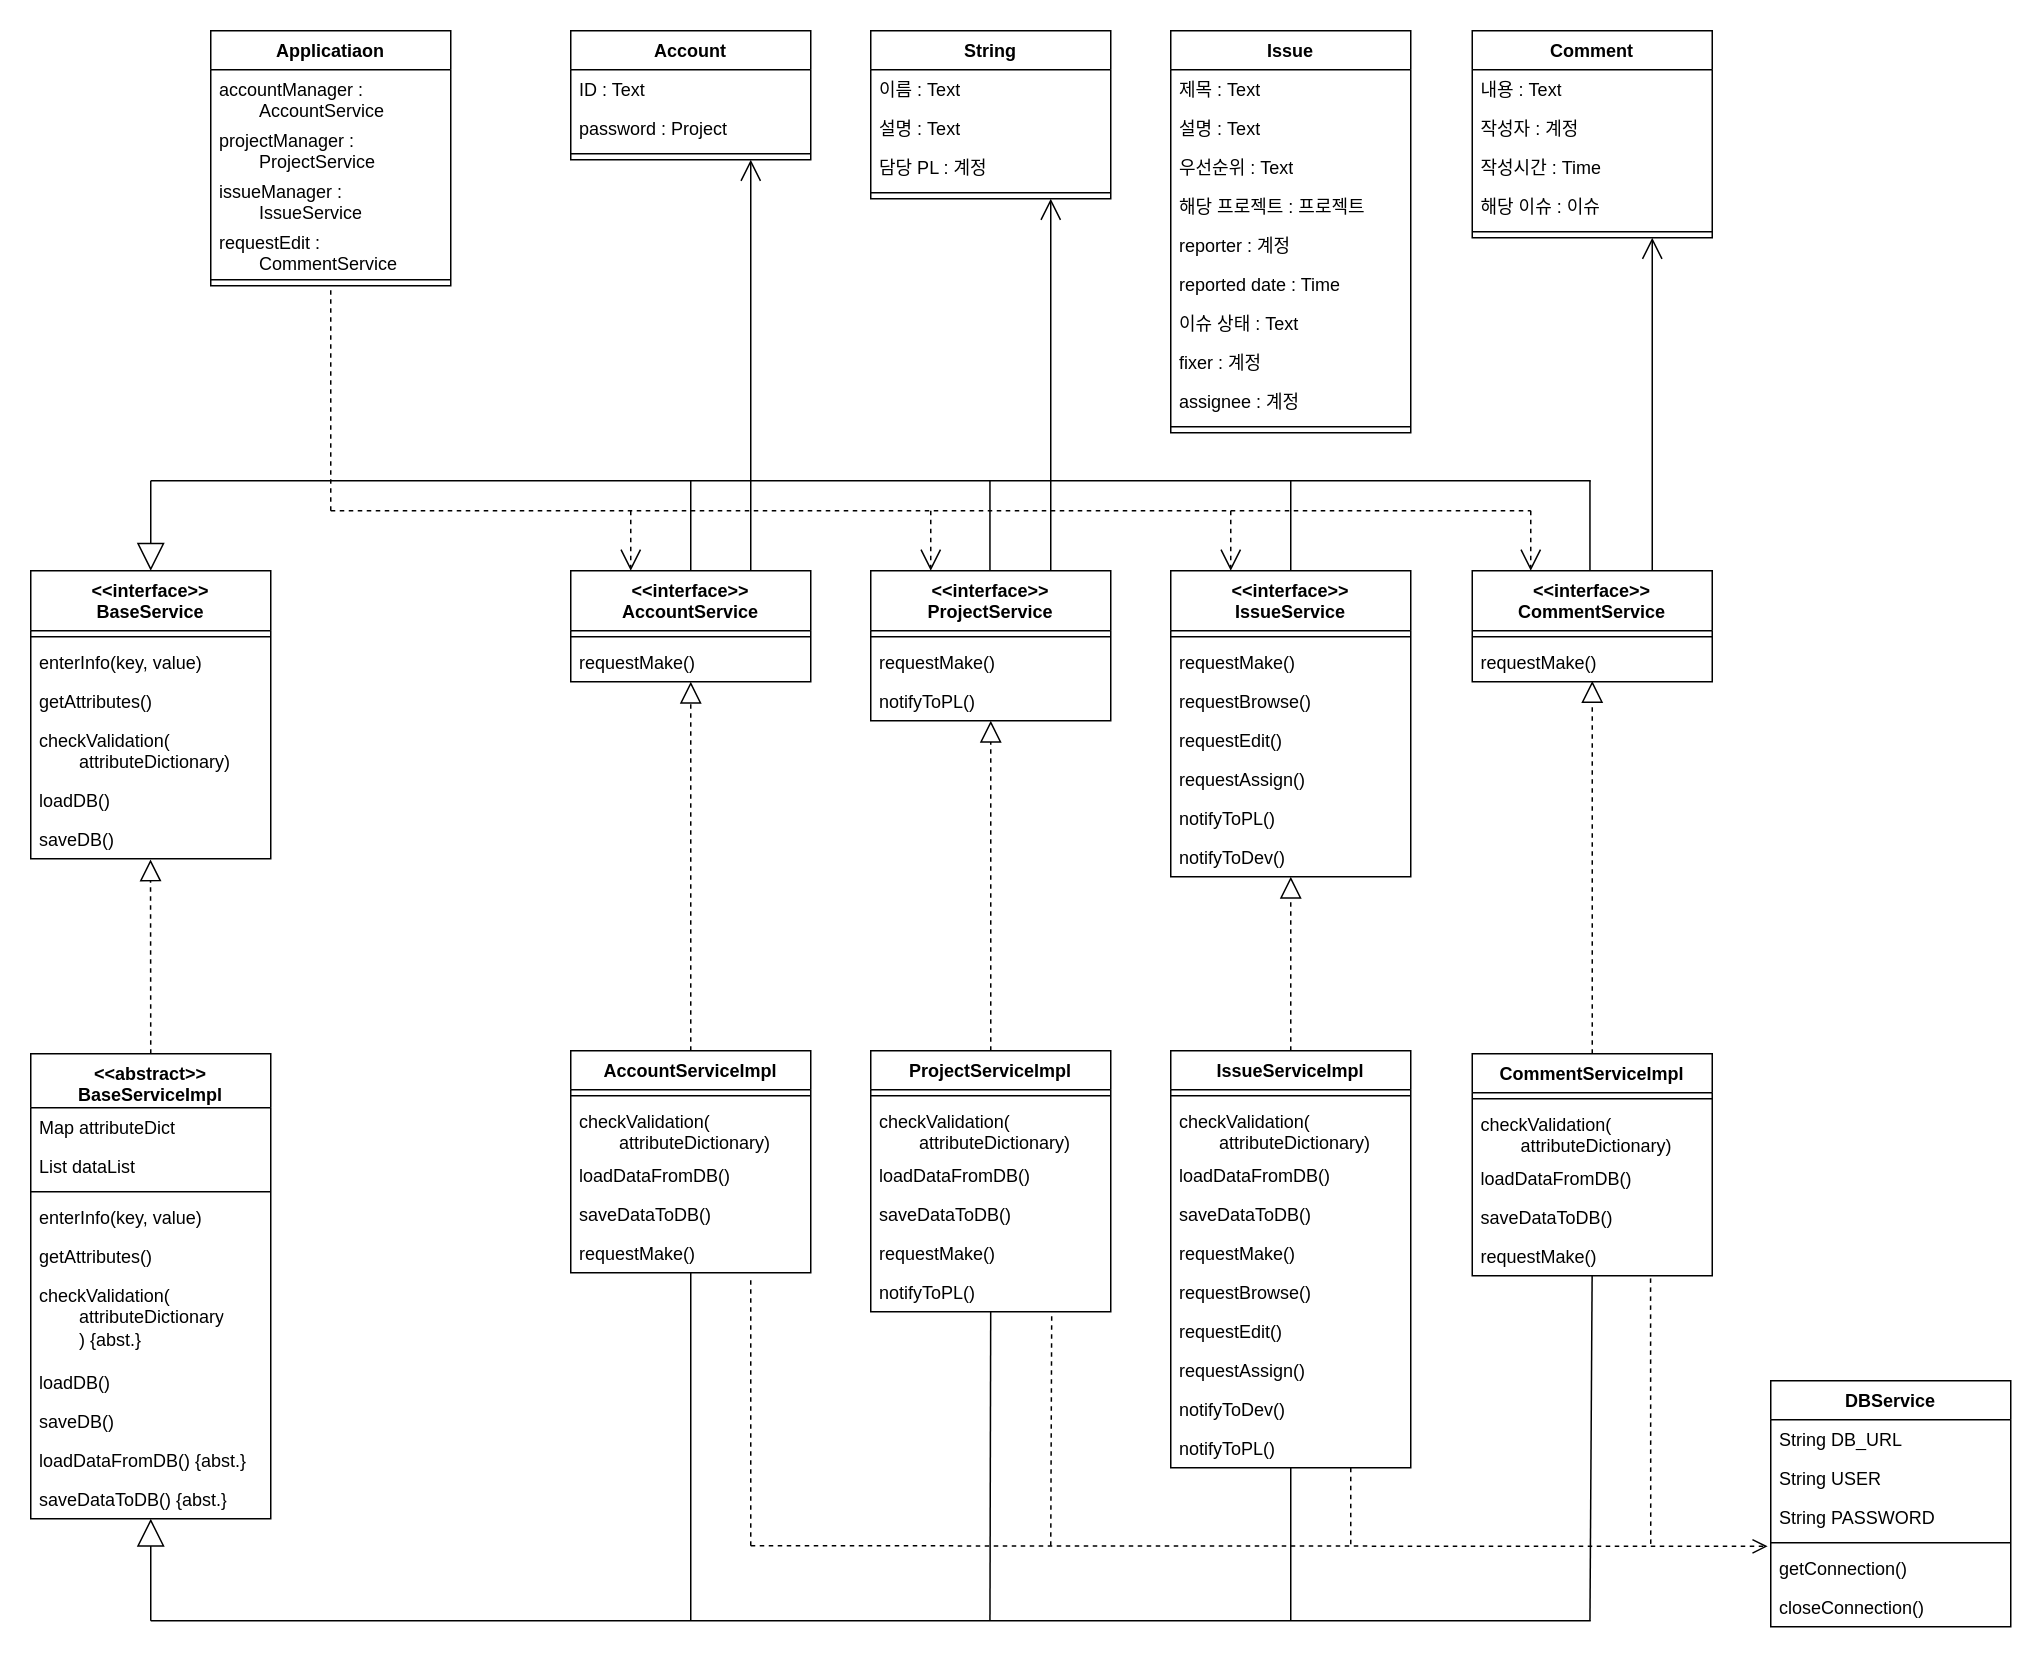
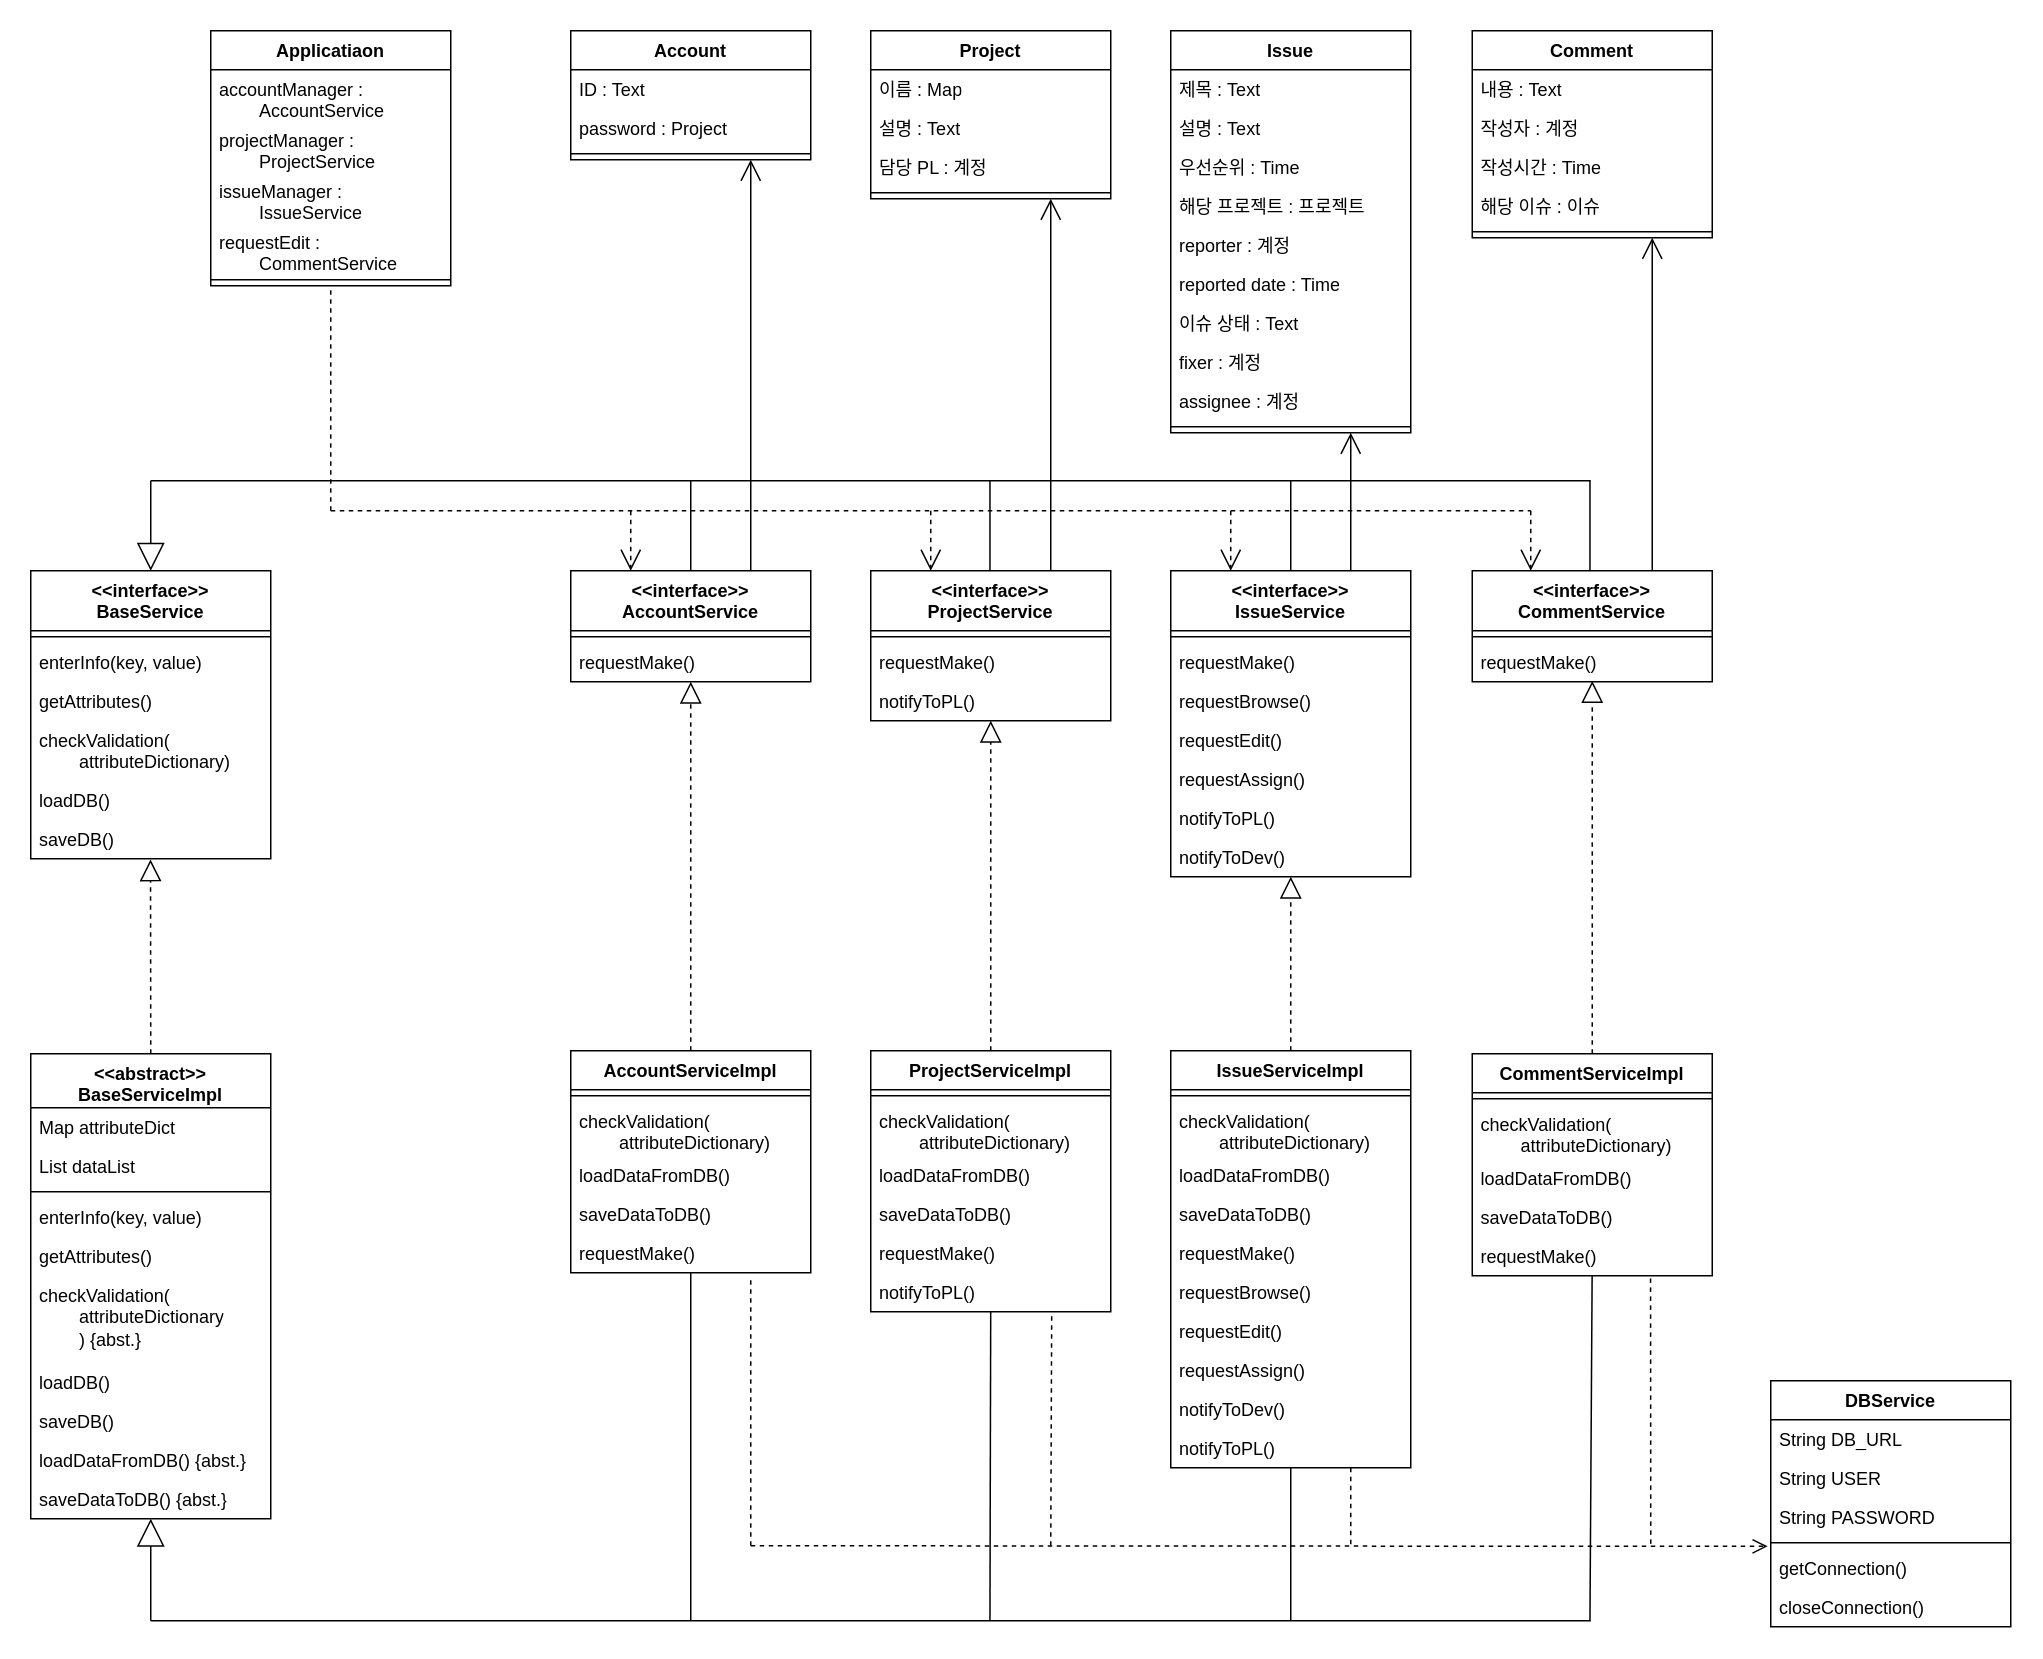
(991, 52) -> (991, 52)
(926, 91) -> (921, 91)
(1244, 169) -> (1242, 169)
none -> (1351, 503)
